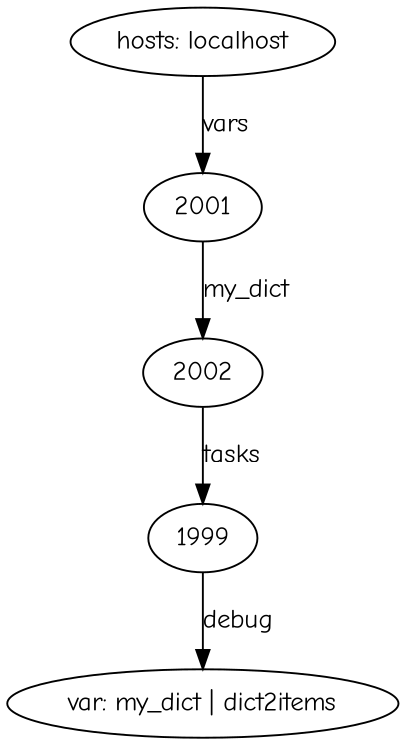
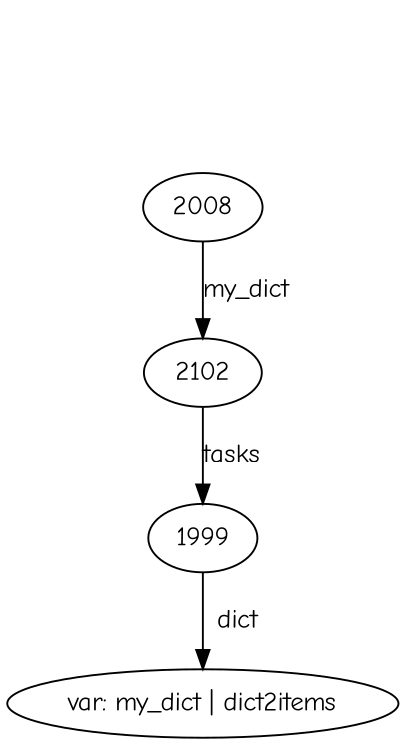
(203, 42) -> none
(203, 207) -> (203, 207)
(203, 373) -> (203, 373)
(238, 621) -> (238, 621)
